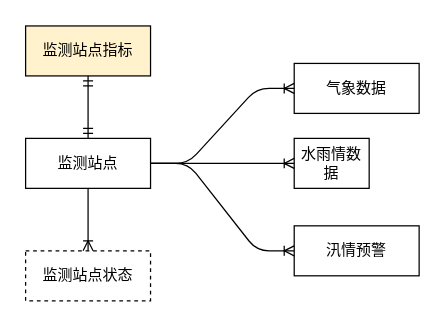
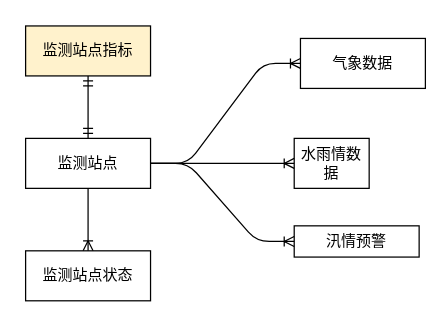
(357, 88) -> (363, 63)
(357, 251) -> (357, 241)
(88, 276) -> (88, 276)
